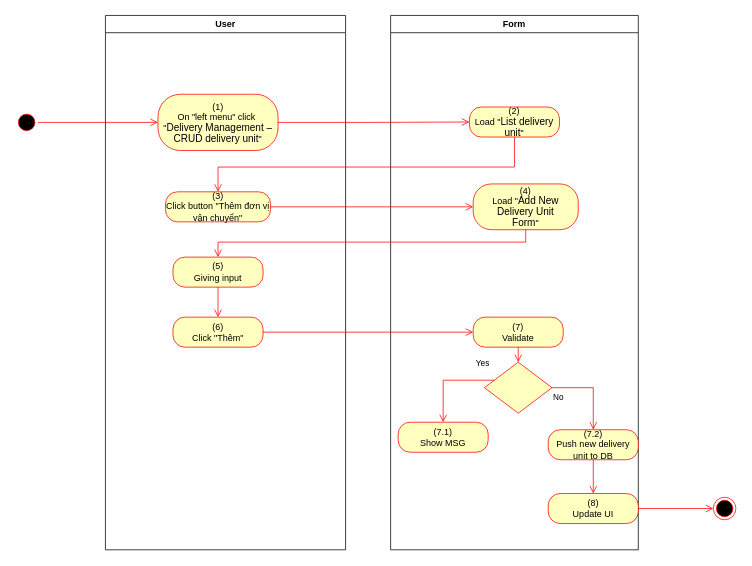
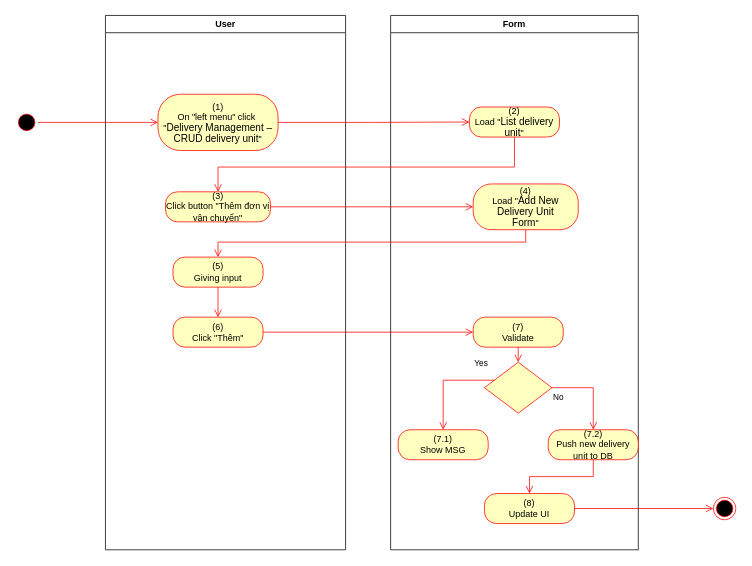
(443, 437) -> (443, 444)
(593, 508) -> (529, 508)
